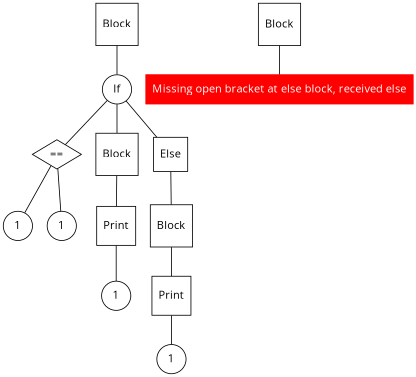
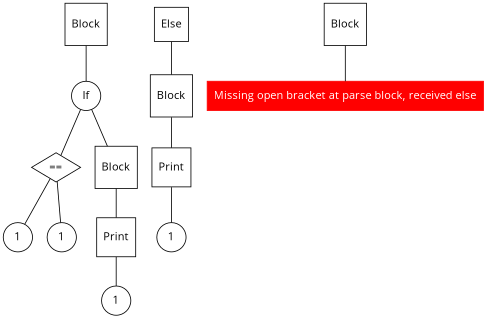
(280, 89) -> (345, 96)
(141, 119) -> none
